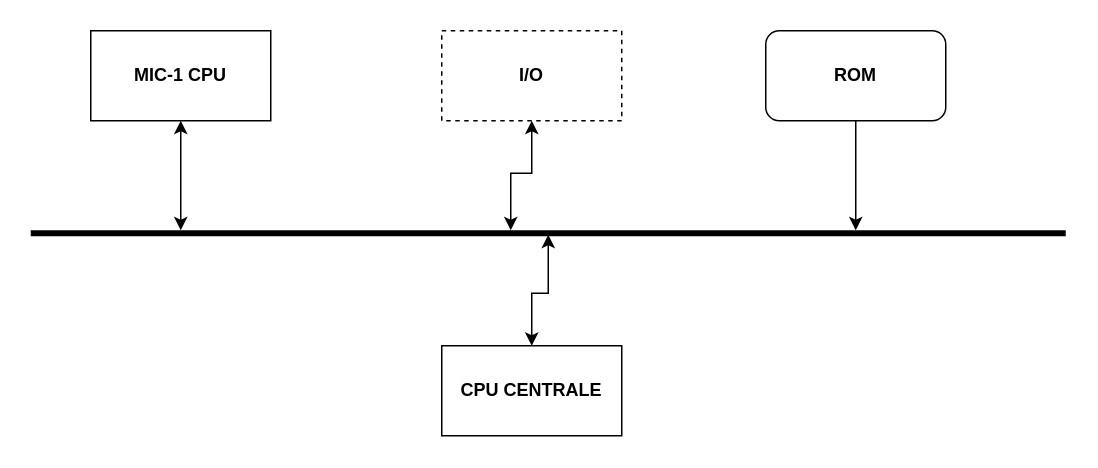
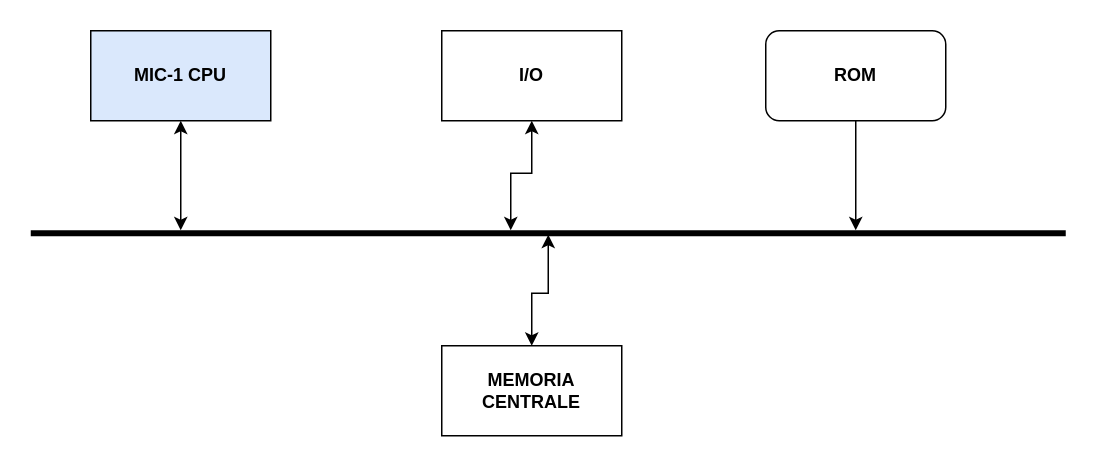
(181, 76) -> (181, 76)
(532, 76) -> (532, 76)
(532, 391) -> (532, 391)
